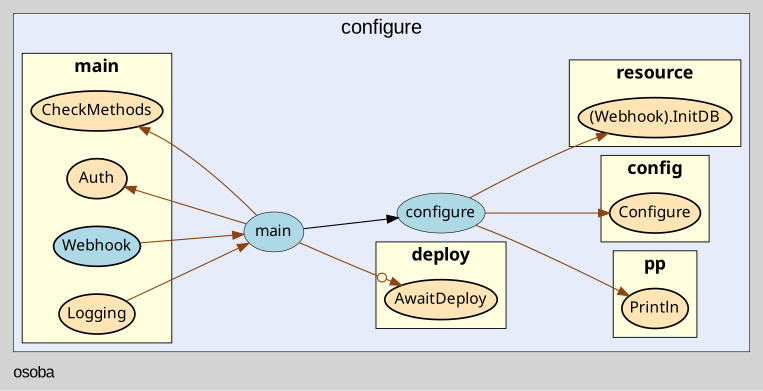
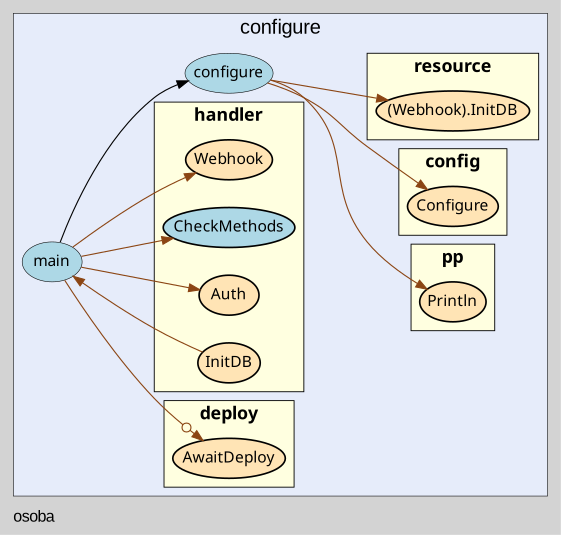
(97, 68) -> (229, 117)
(97, 111) -> (229, 227)
(186, 239) -> (127, 209)
(97, 246) -> (229, 160)
(97, 314) -> (229, 363)
